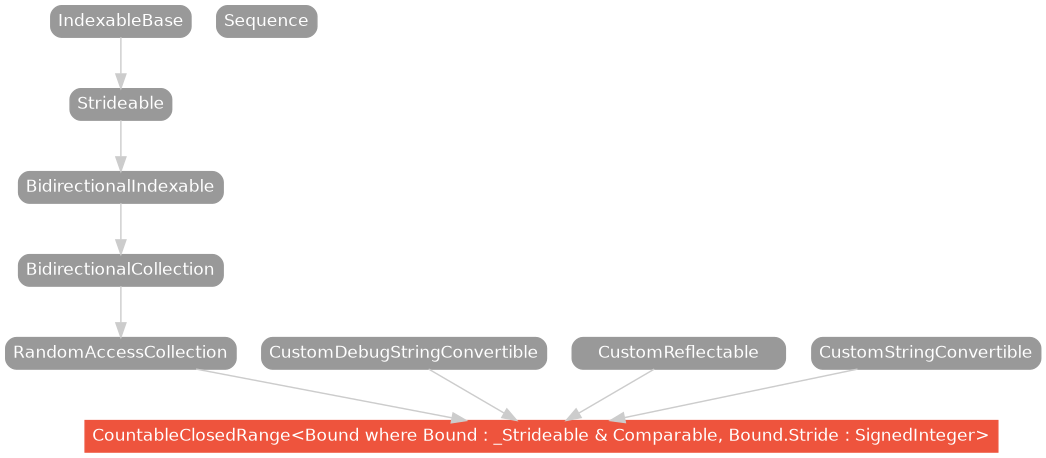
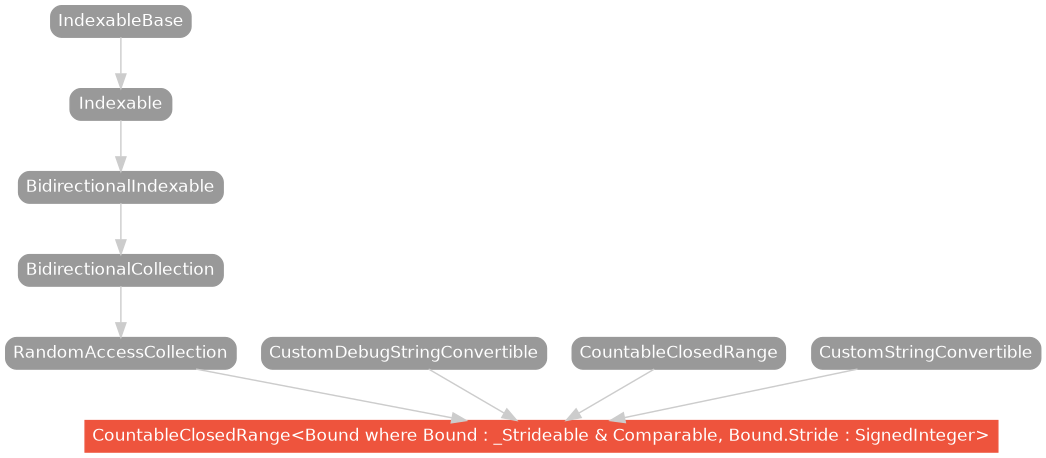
(267, 21) -> none
(121, 104) -> (121, 104)
(679, 353) -> (679, 353)
